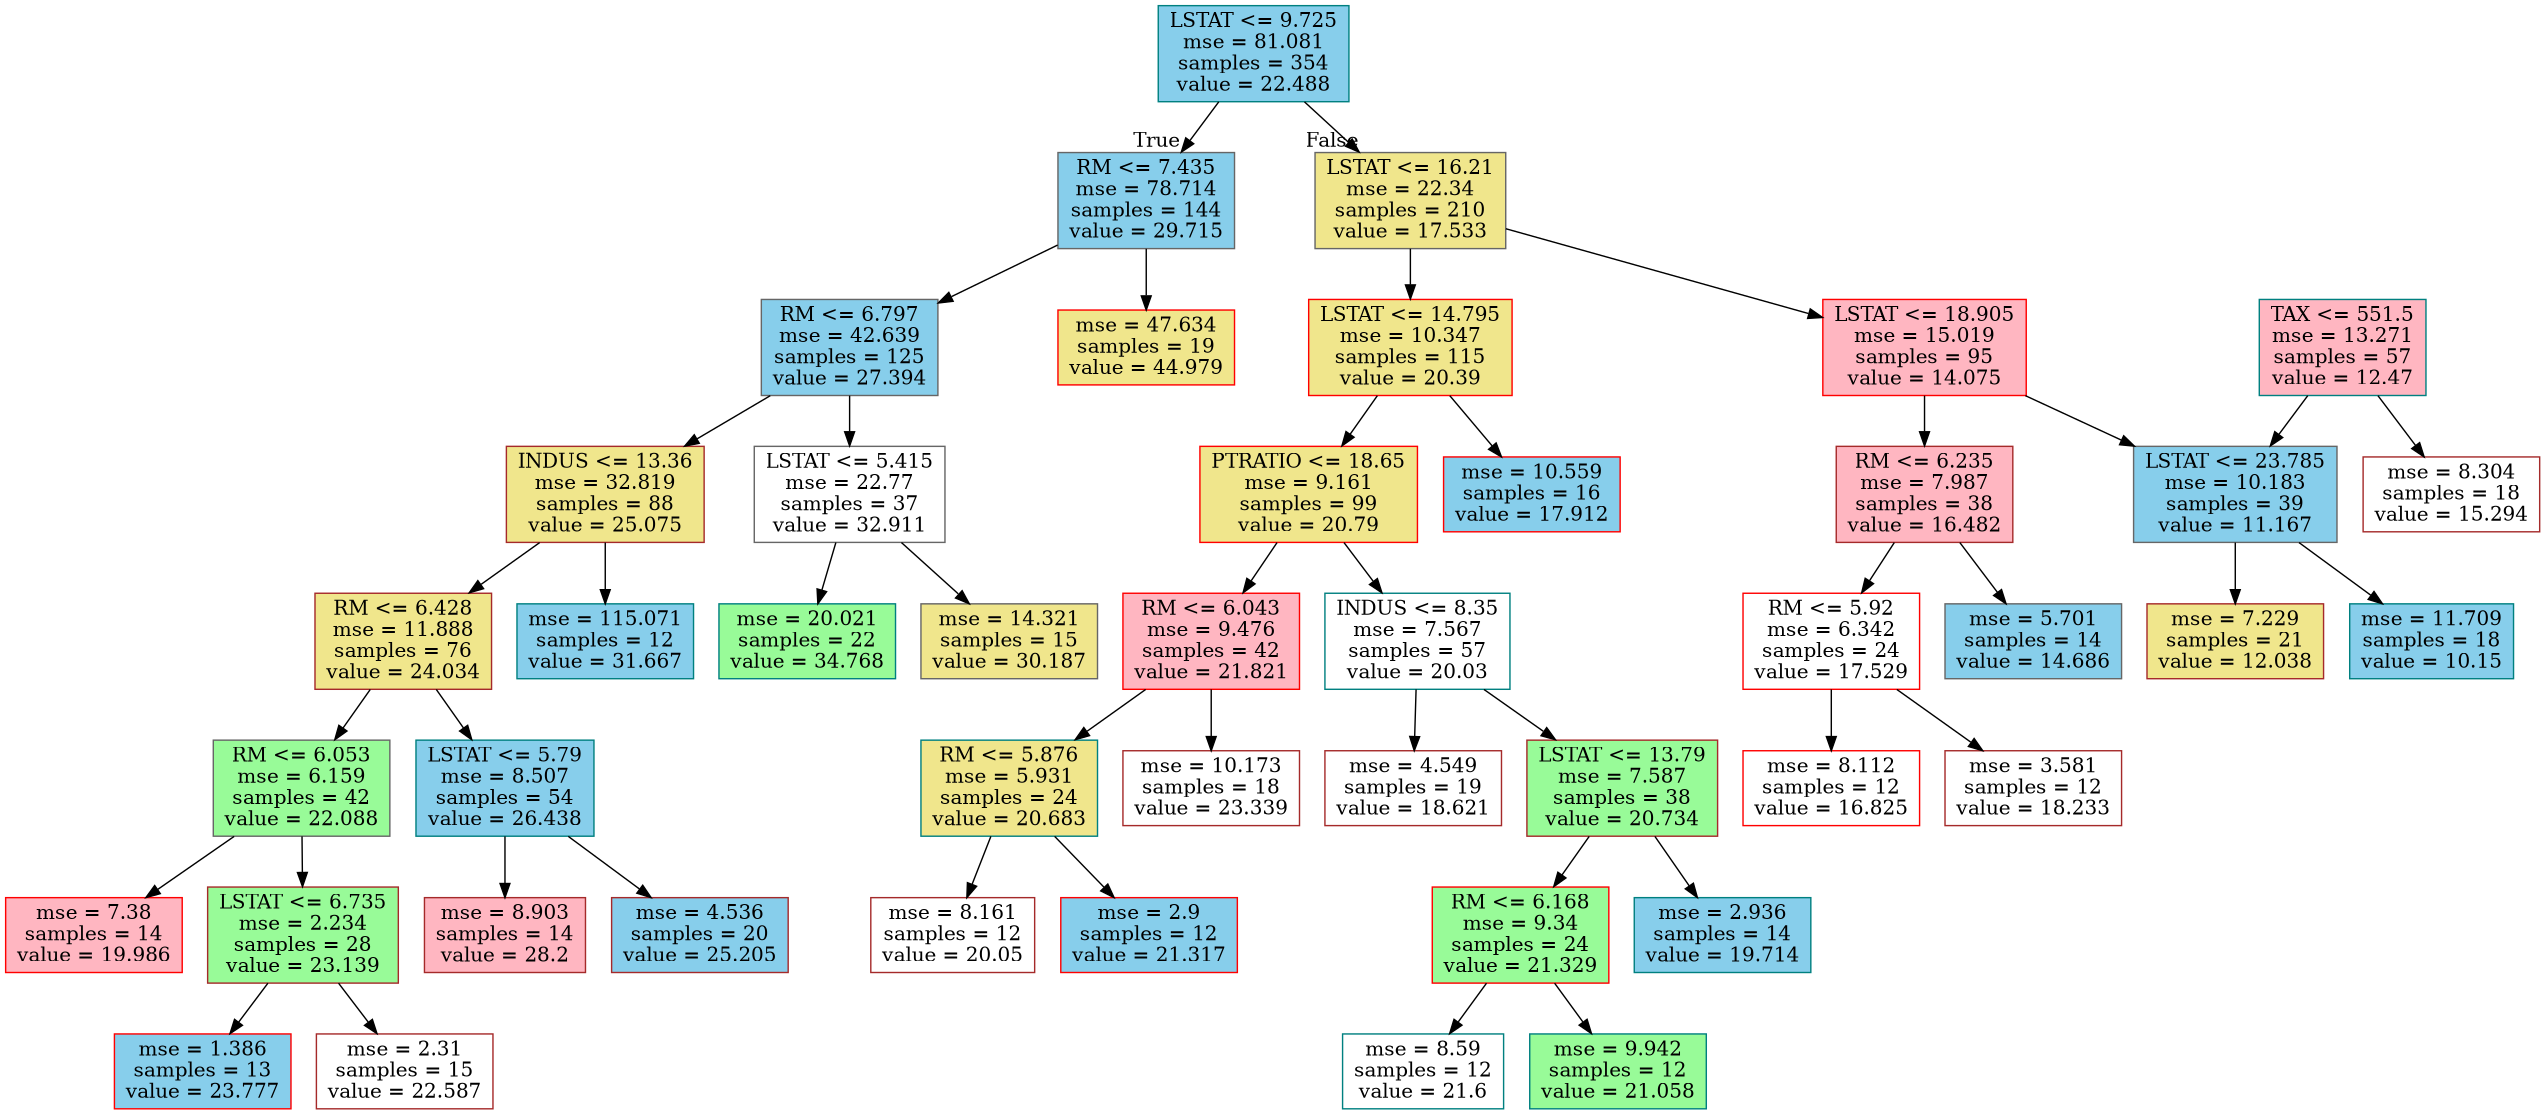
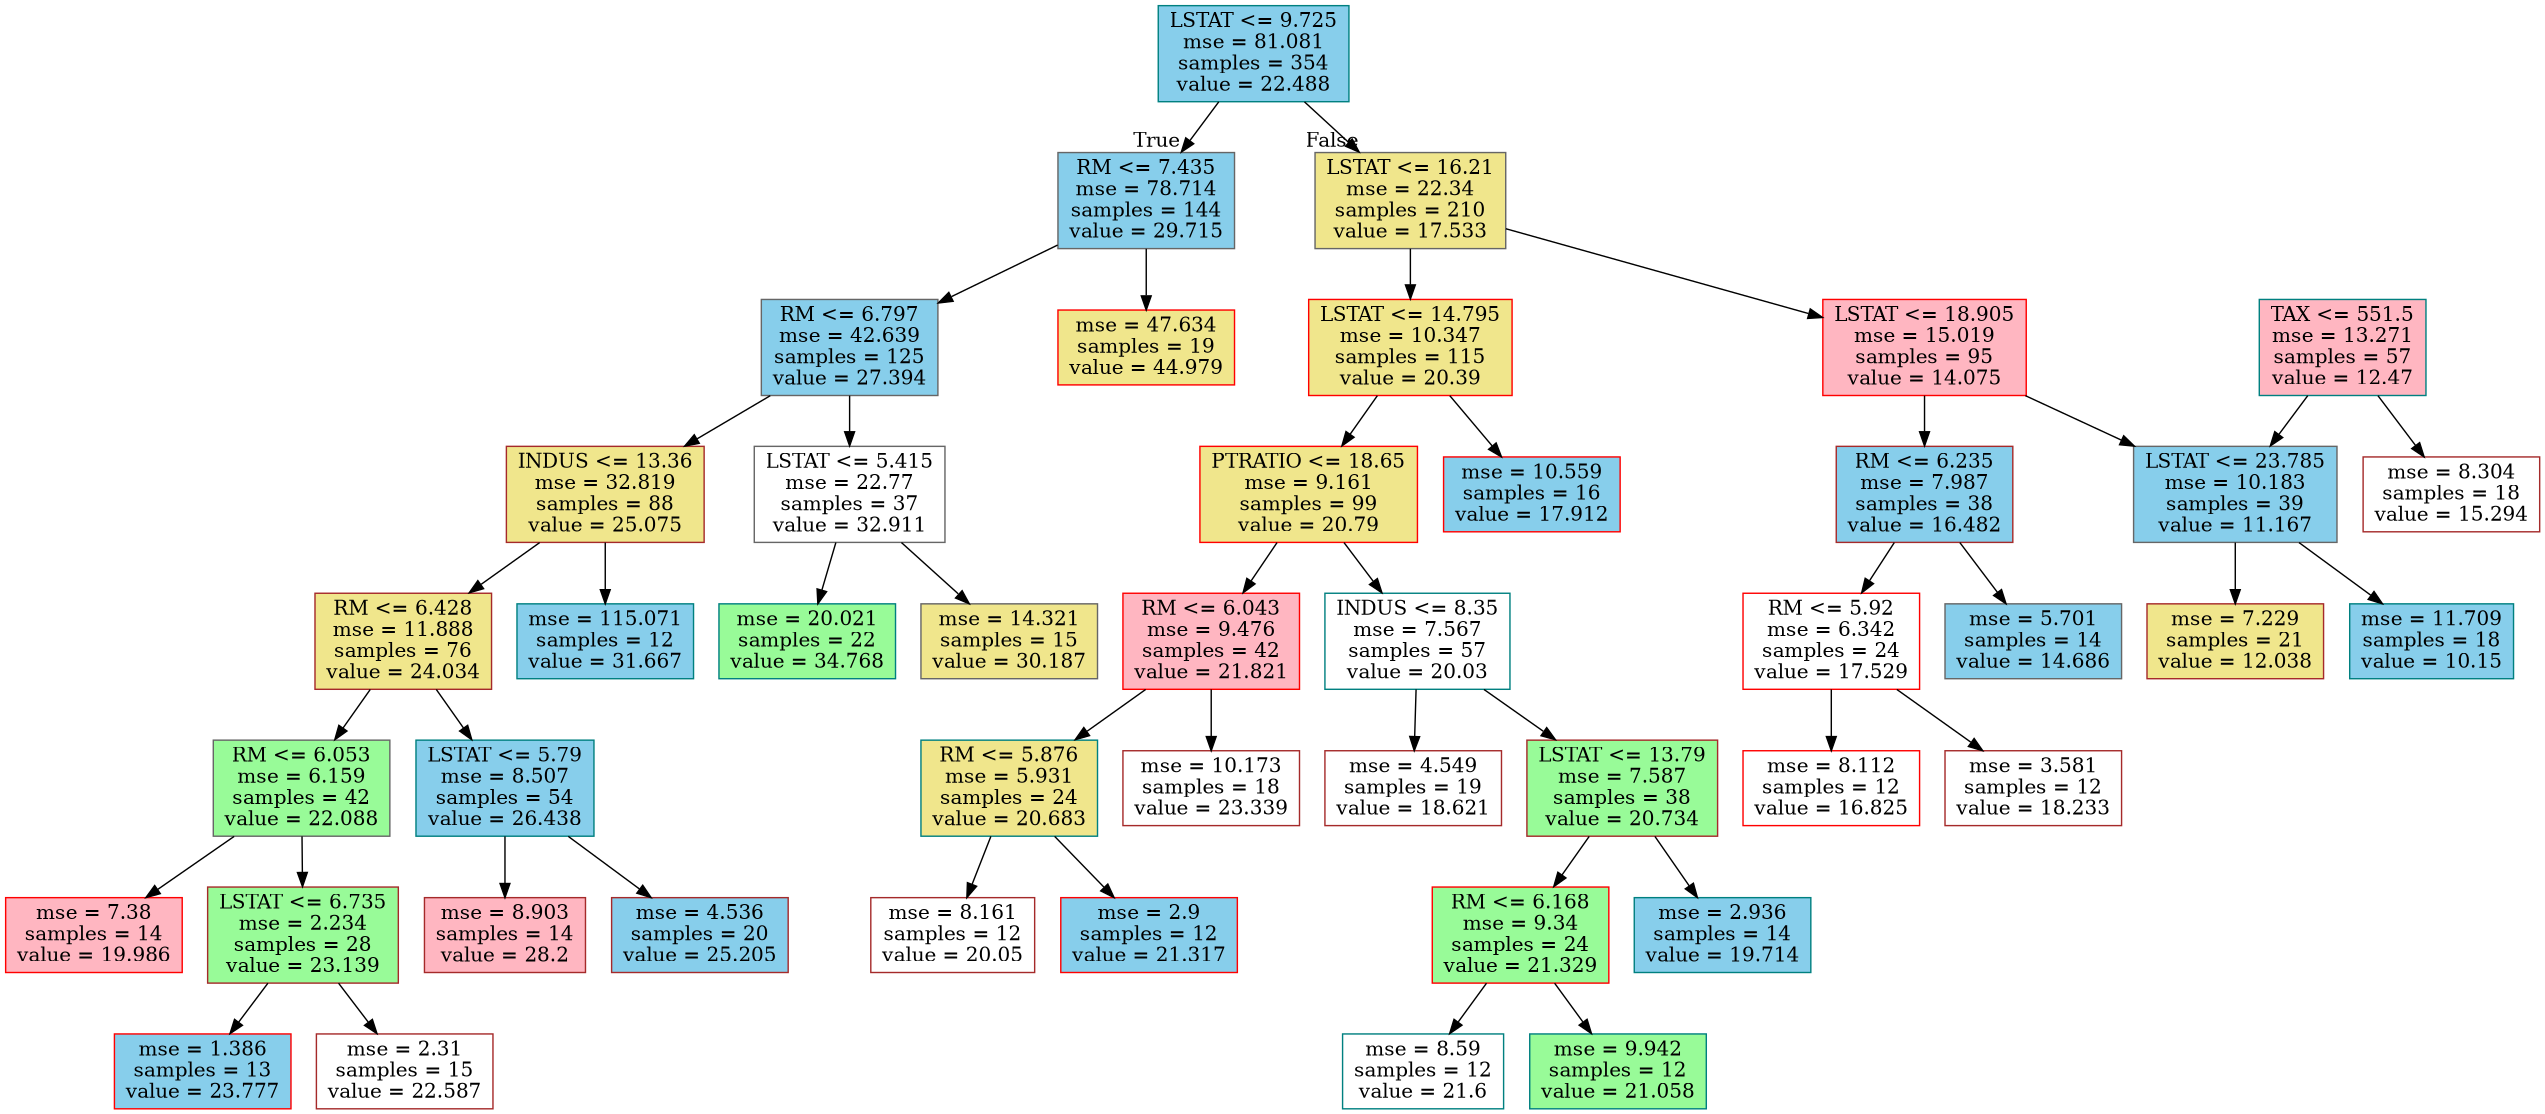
(1925, 494) -> (1925, 494)
